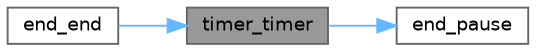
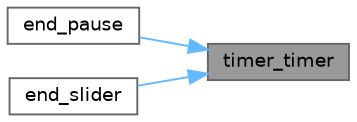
(63, 26) -> (73, 96)
(353, 26) -> (164, 42)
